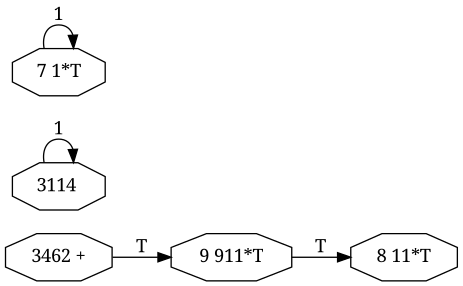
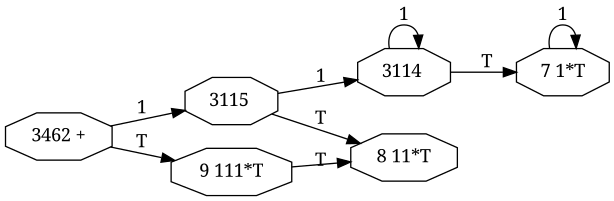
none -> (477, 72)
none -> (231, 101)
(231, 257) -> (231, 172)
